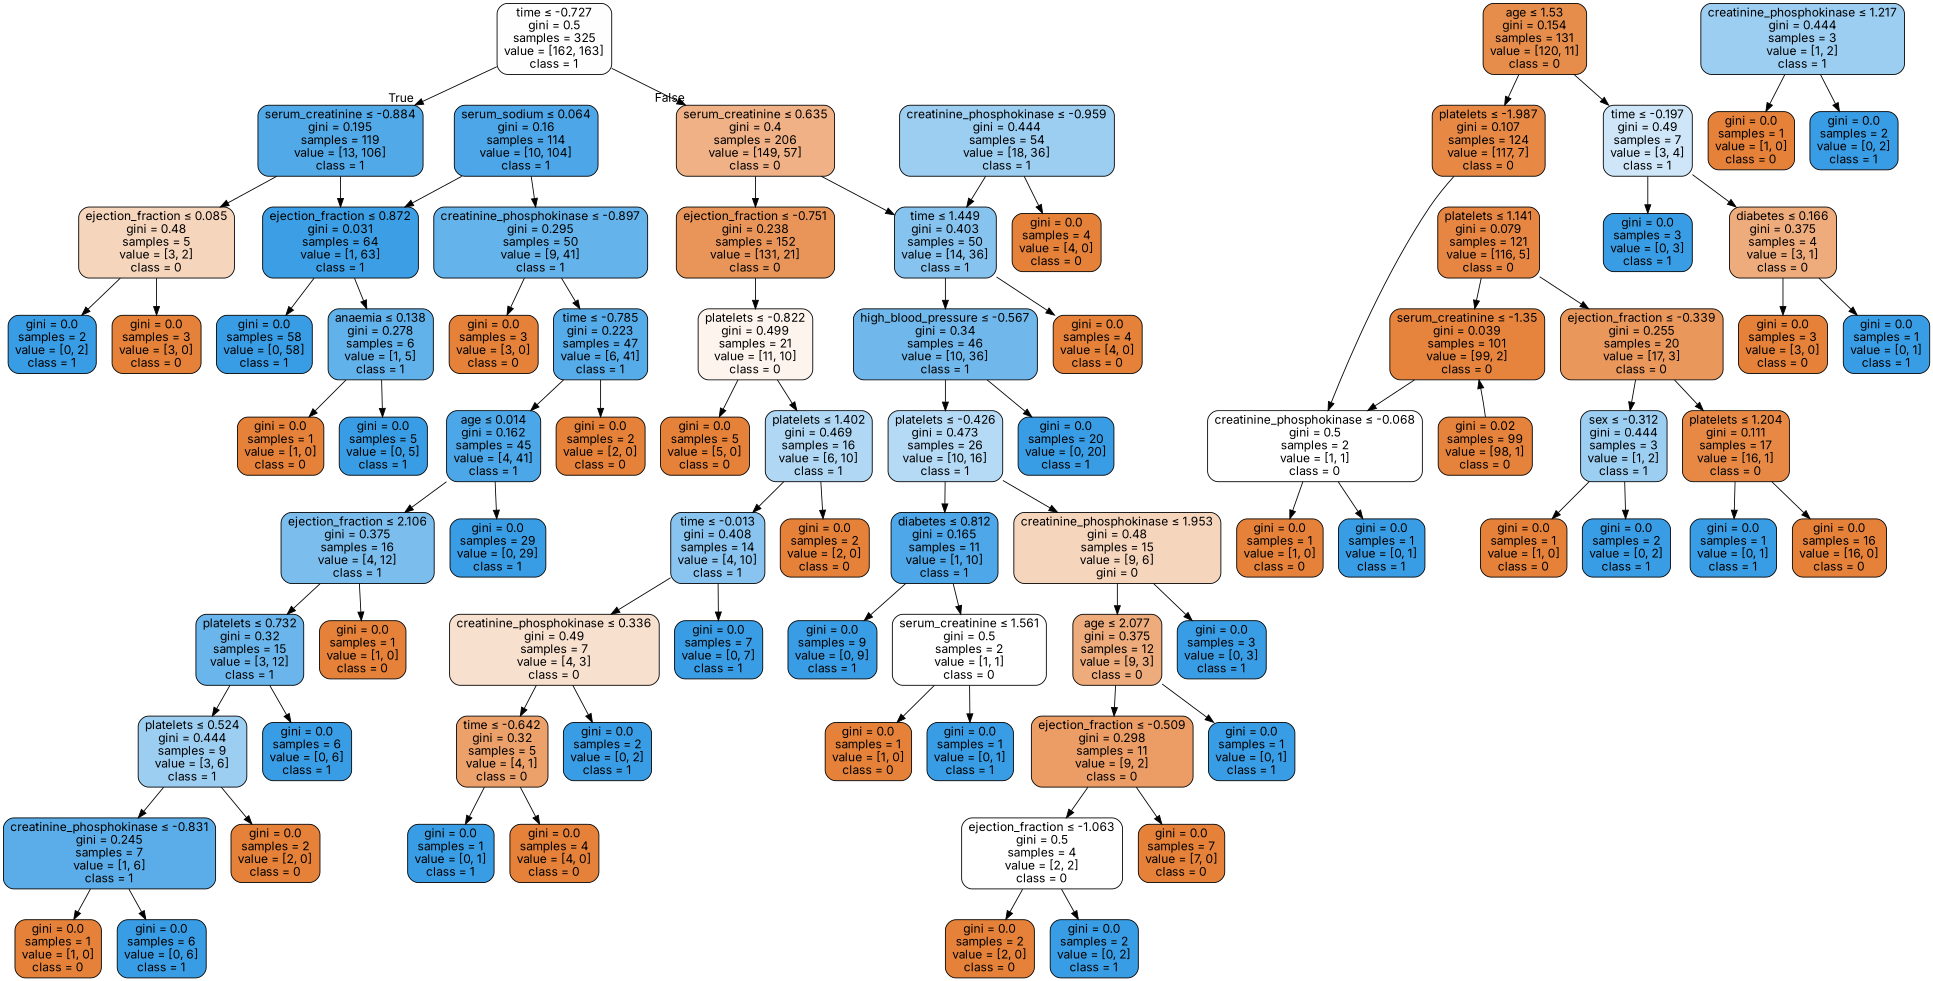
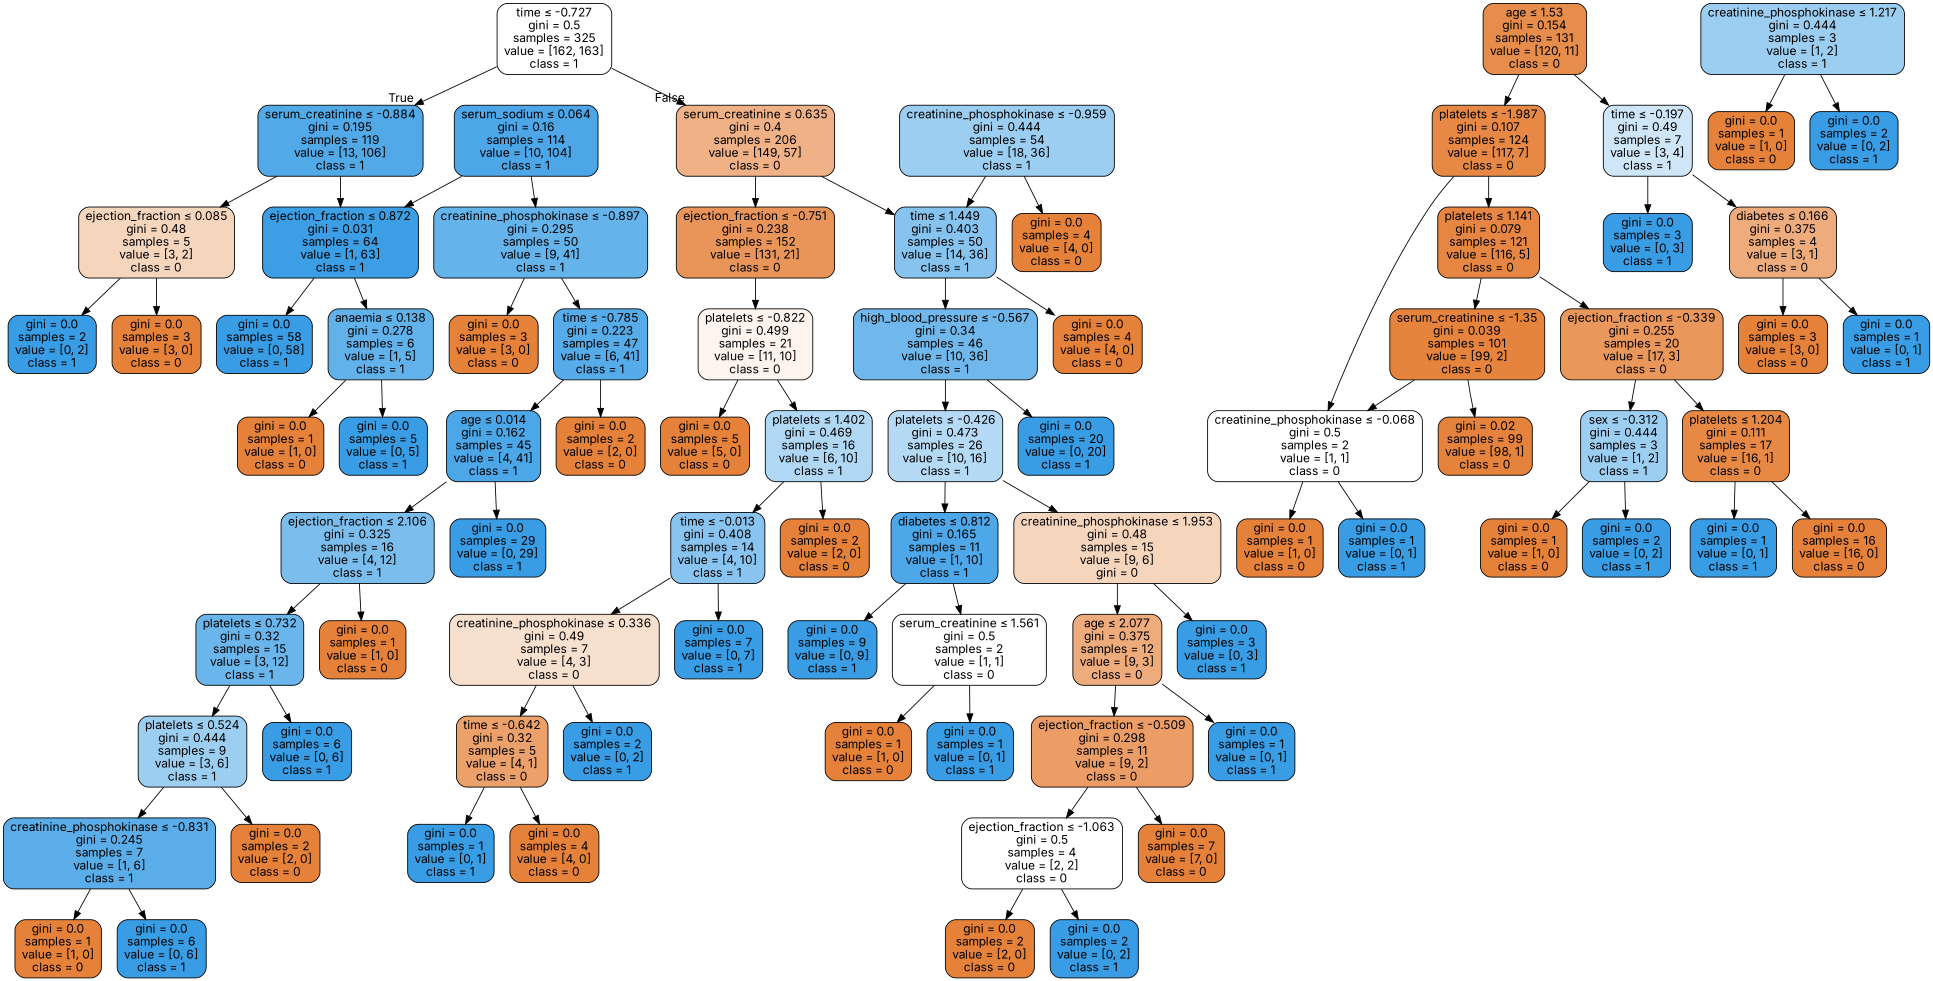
none -> (1489, 187)
(1483, 403) -> (1470, 394)
(358, 535) -> (358, 535)
